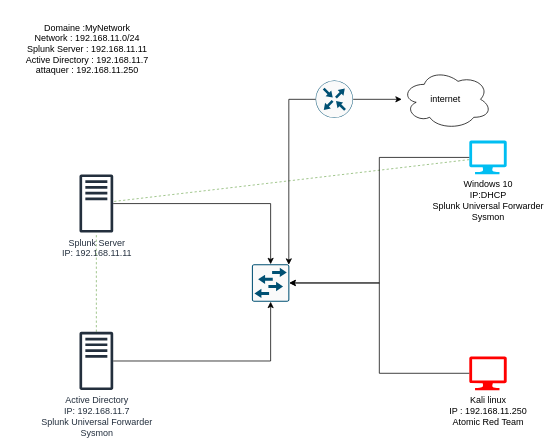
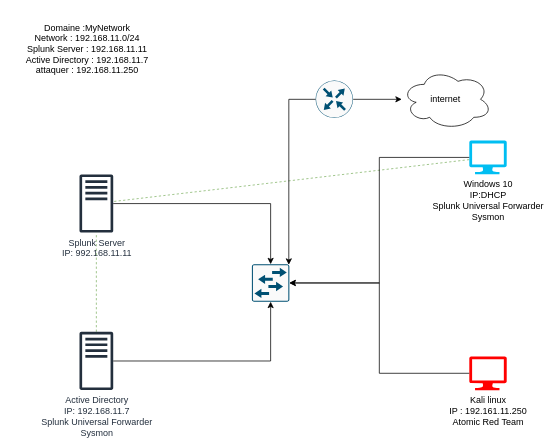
(97, 249) -> (97, 249)
(488, 412) -> (488, 412)
